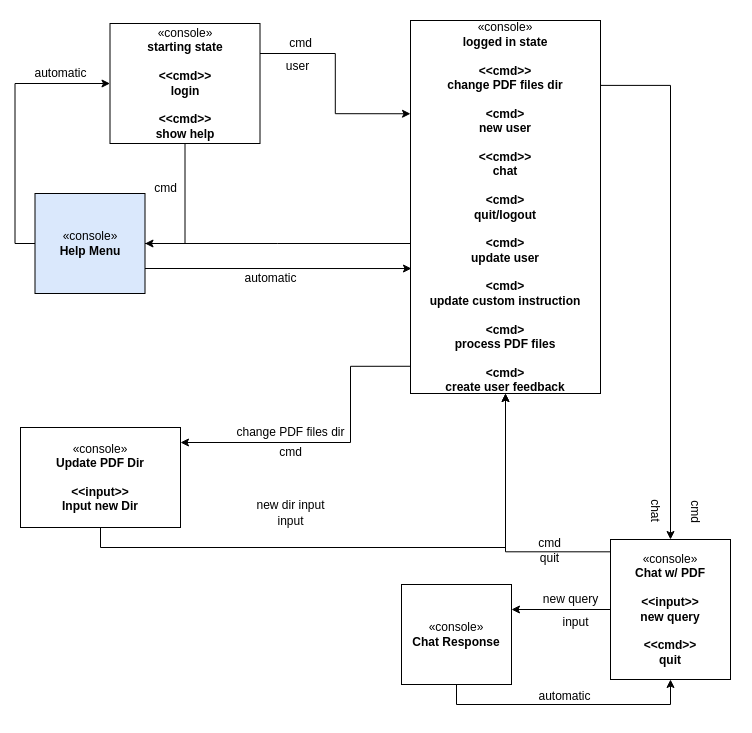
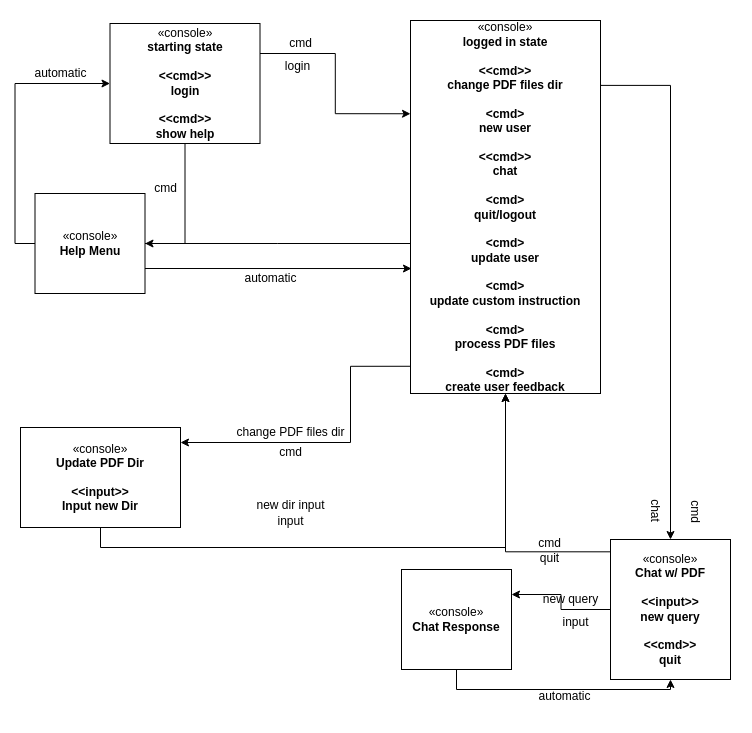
(298, 67) -> (298, 67)
(90, 244) -> (90, 244)
(457, 635) -> (457, 620)
